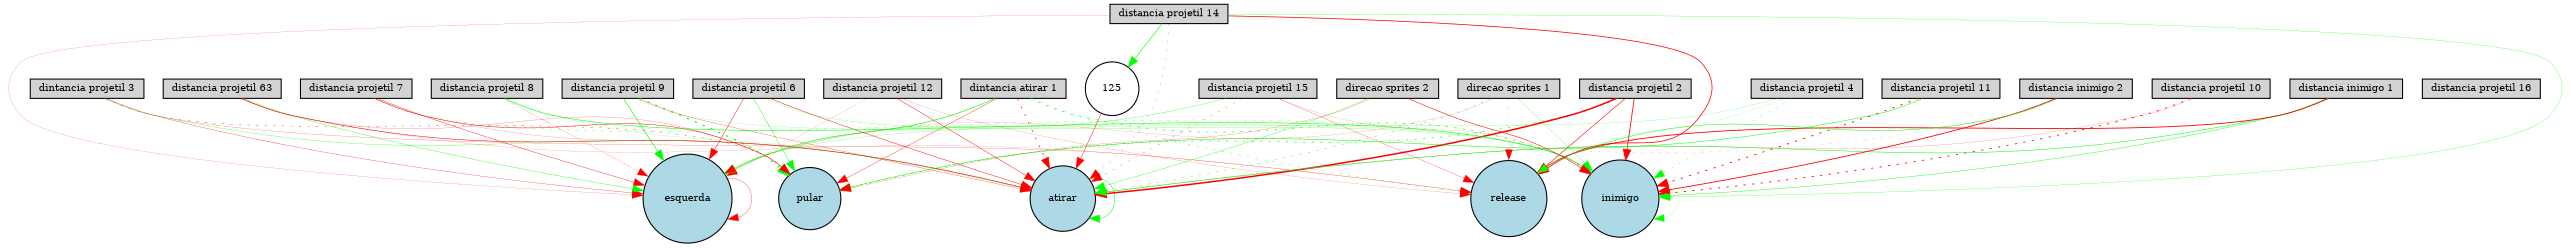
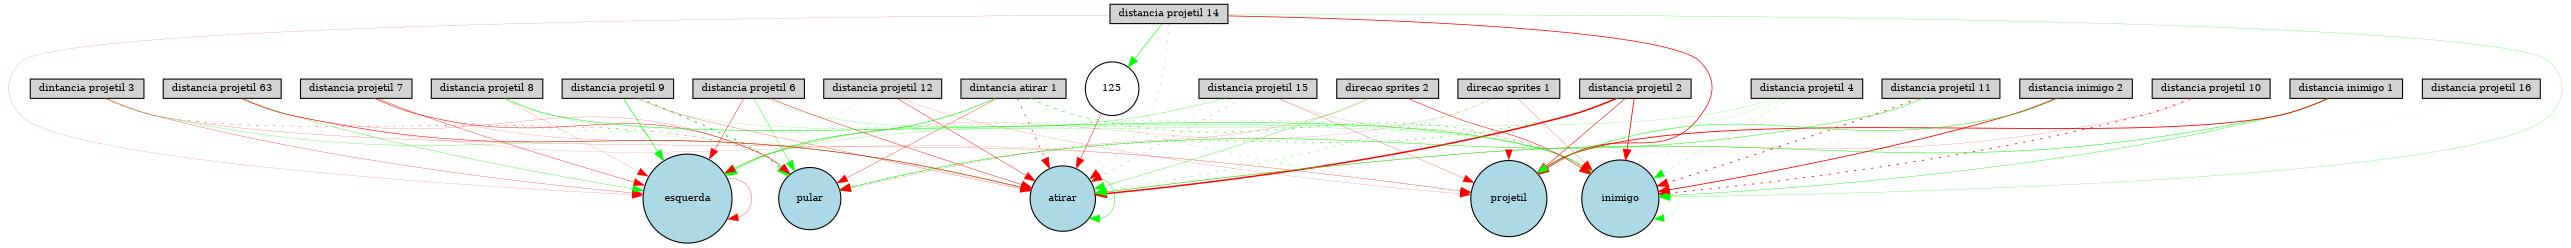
(1551, 131) -> (1551, 131)
(802, 135) -> (802, 135)
none -> (1036, 143)
(1509, 199) -> (1509, 199)
